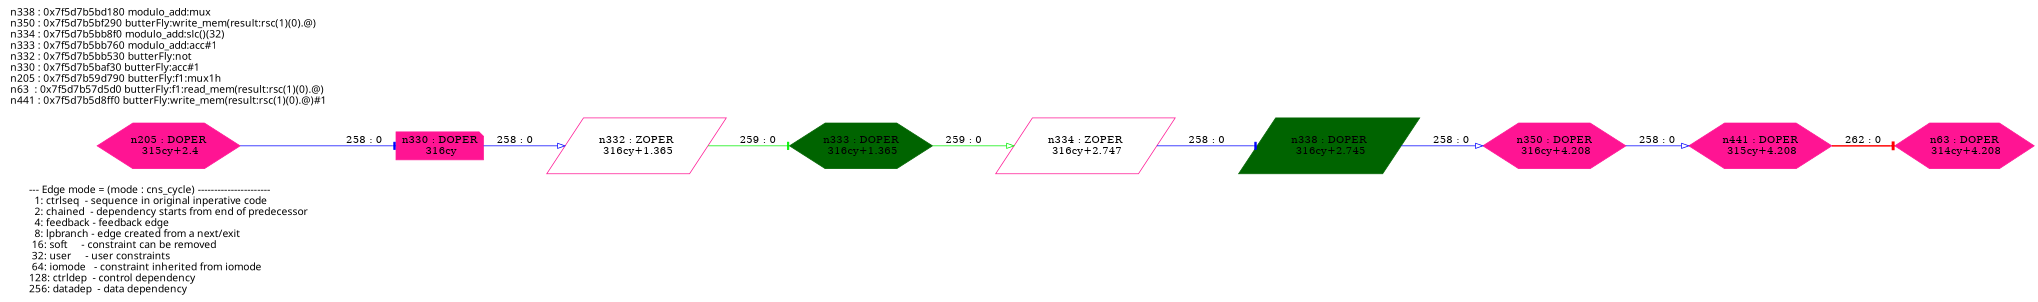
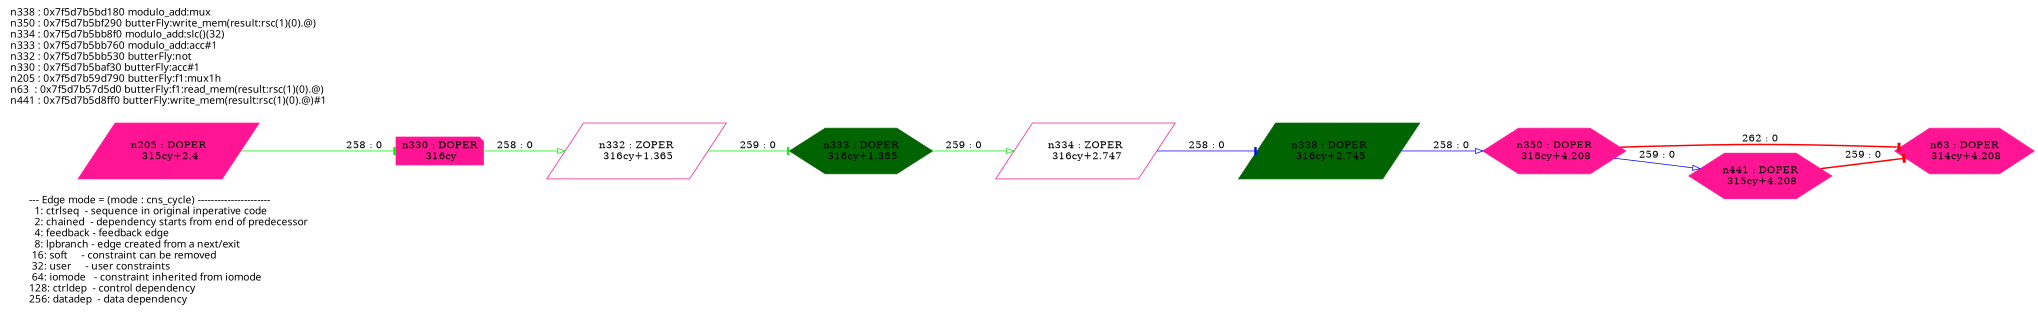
(1657, 140) -> (1657, 155)
(1863, 140) -> (1863, 155)
none -> (1758, 144)
(169, 146) -> (169, 151)
(316, 146) -> (317, 151)
(521, 146) -> (521, 151)
